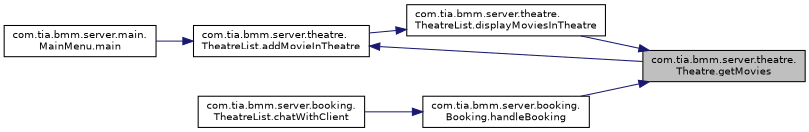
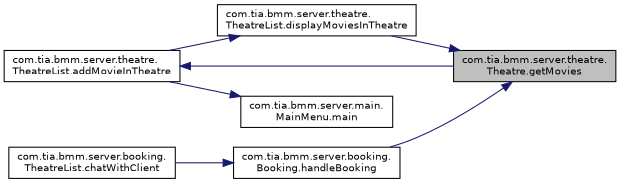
(169, 41) -> (200, 88)
